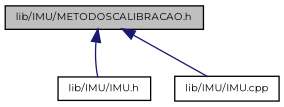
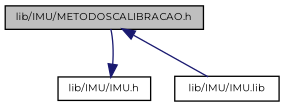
(96, 60) -> (113, 46)
(227, 89) -> (227, 89)
